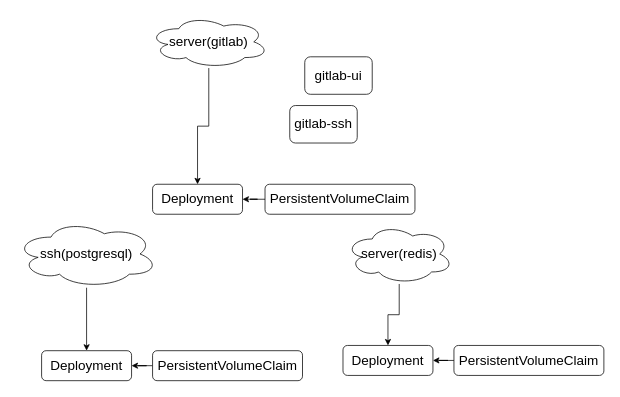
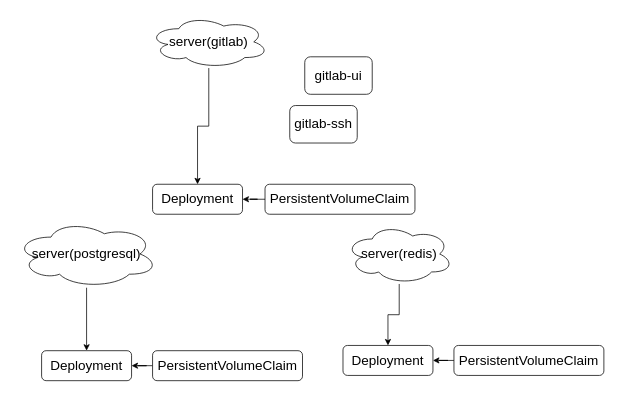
(87, 254) -> (87, 254)
